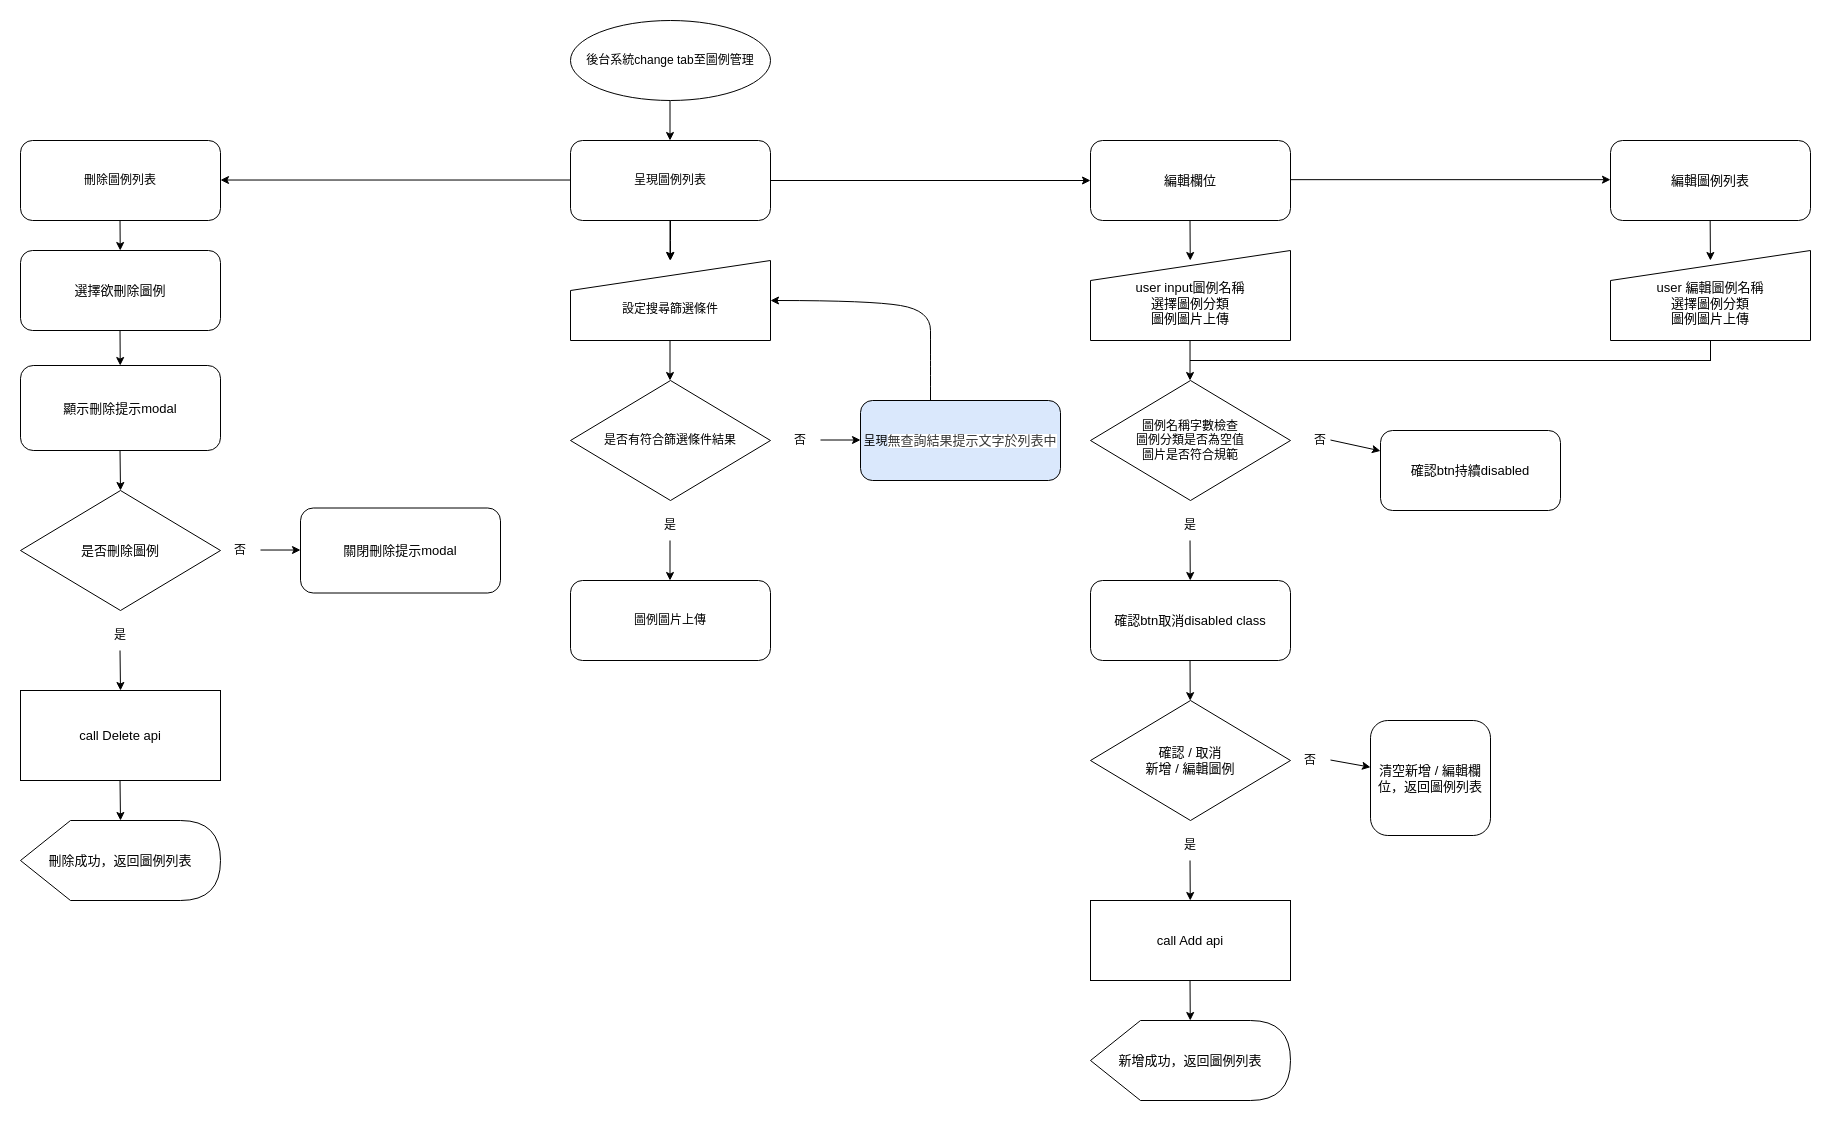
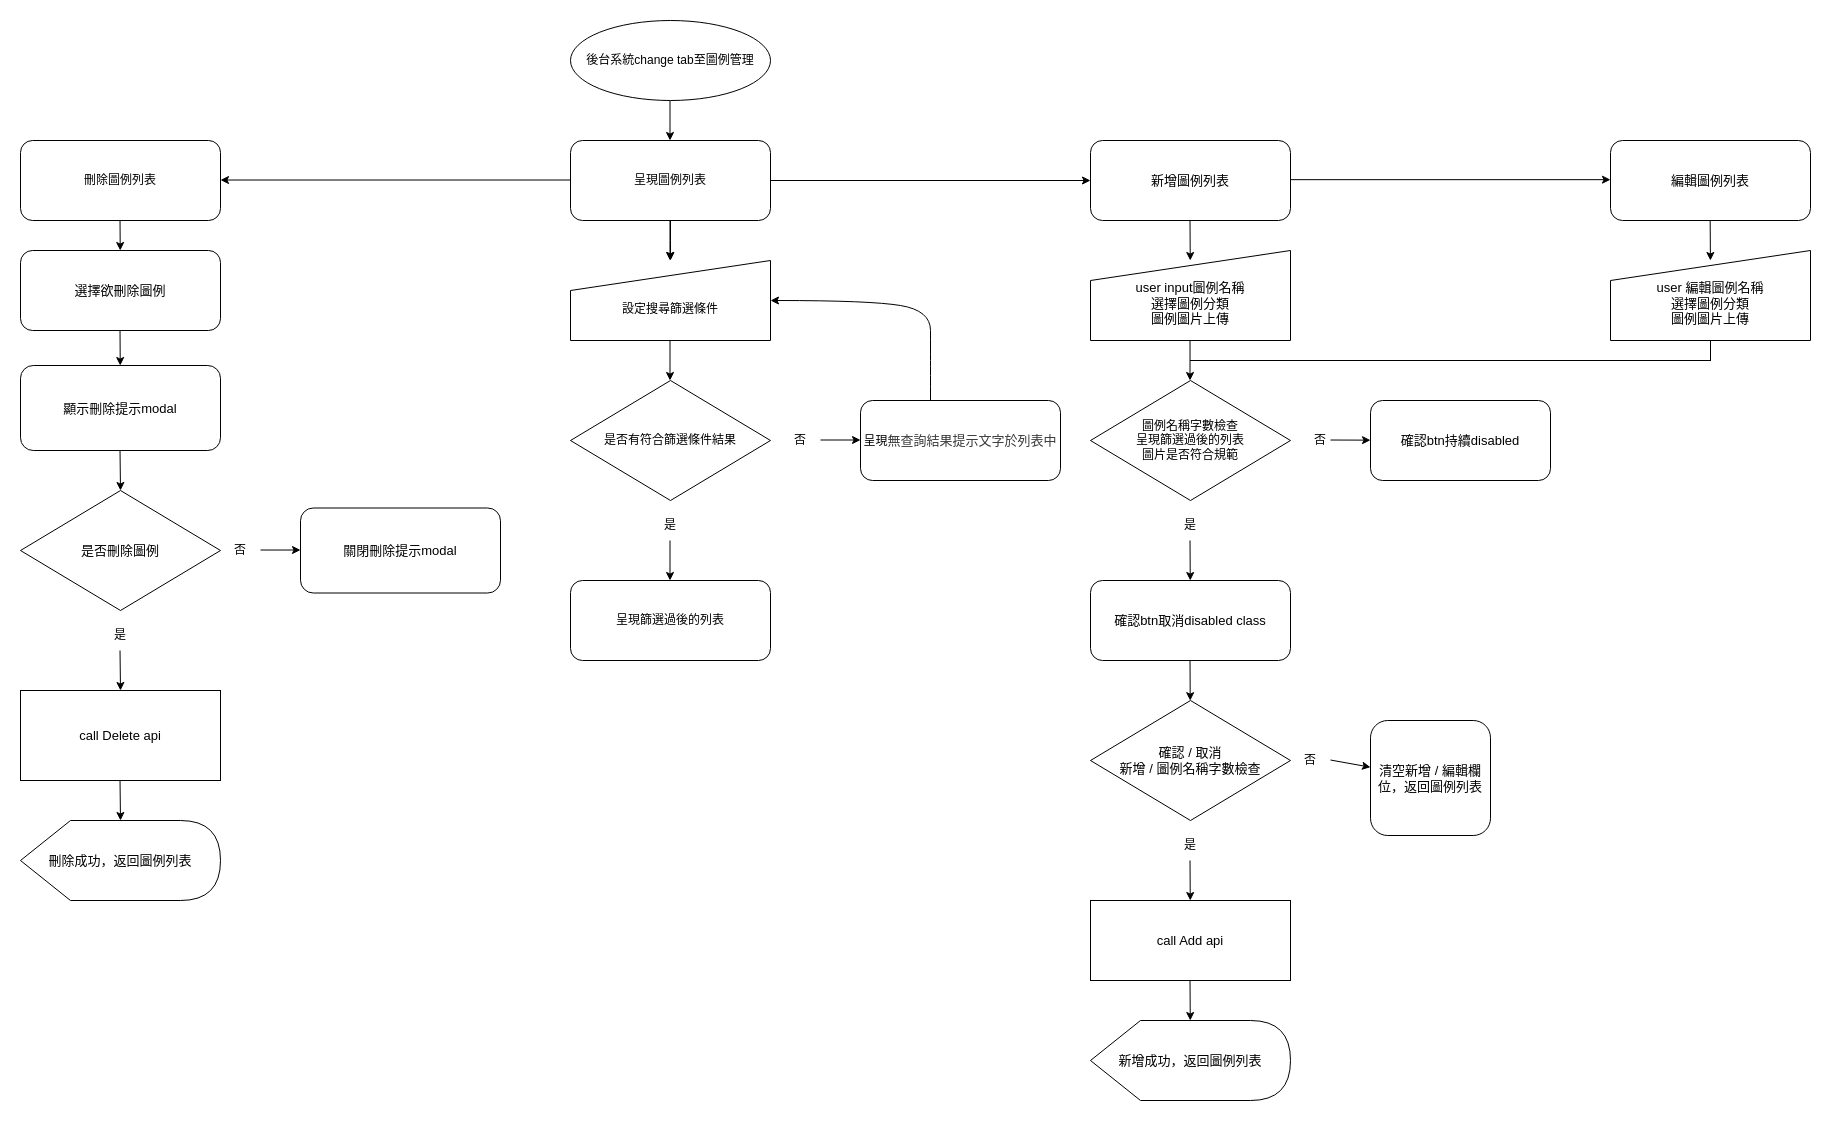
(1191, 181) -> (1191, 181)
(961, 441) -> (961, 441)
(1191, 441) -> (1191, 441)
(1471, 471) -> (1461, 441)
(671, 621) -> (671, 621)
(1191, 761) -> (1191, 761)
